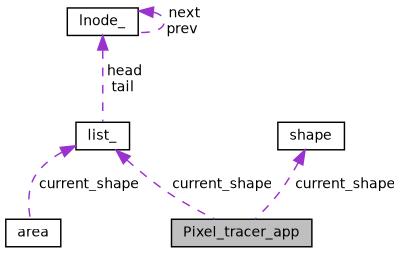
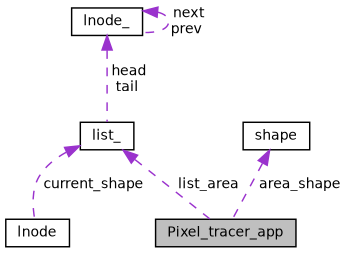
(221, 185) -> (207, 185)
(344, 185) -> (298, 185)
(33, 233) -> (38, 233)
